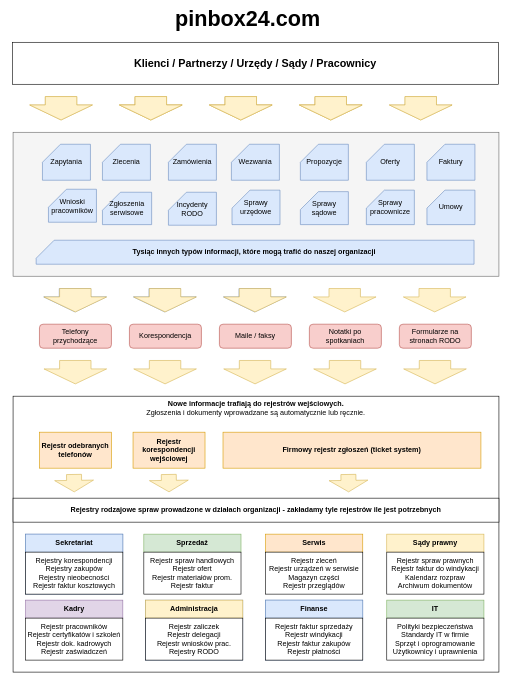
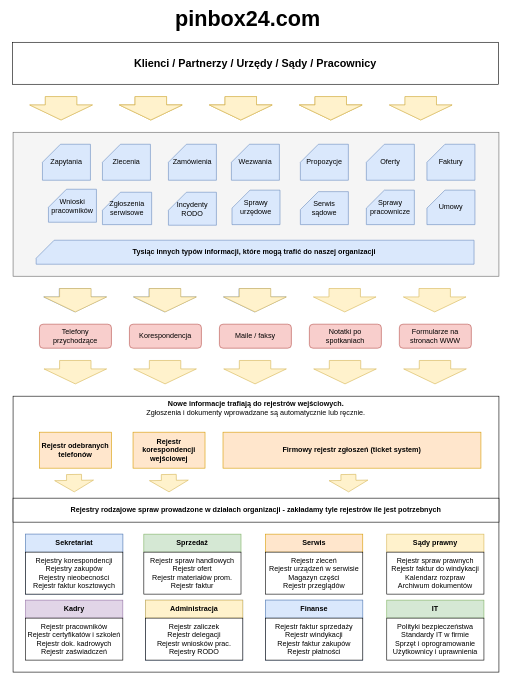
(324, 209) -> (324, 209)
(435, 336) -> (435, 336)
